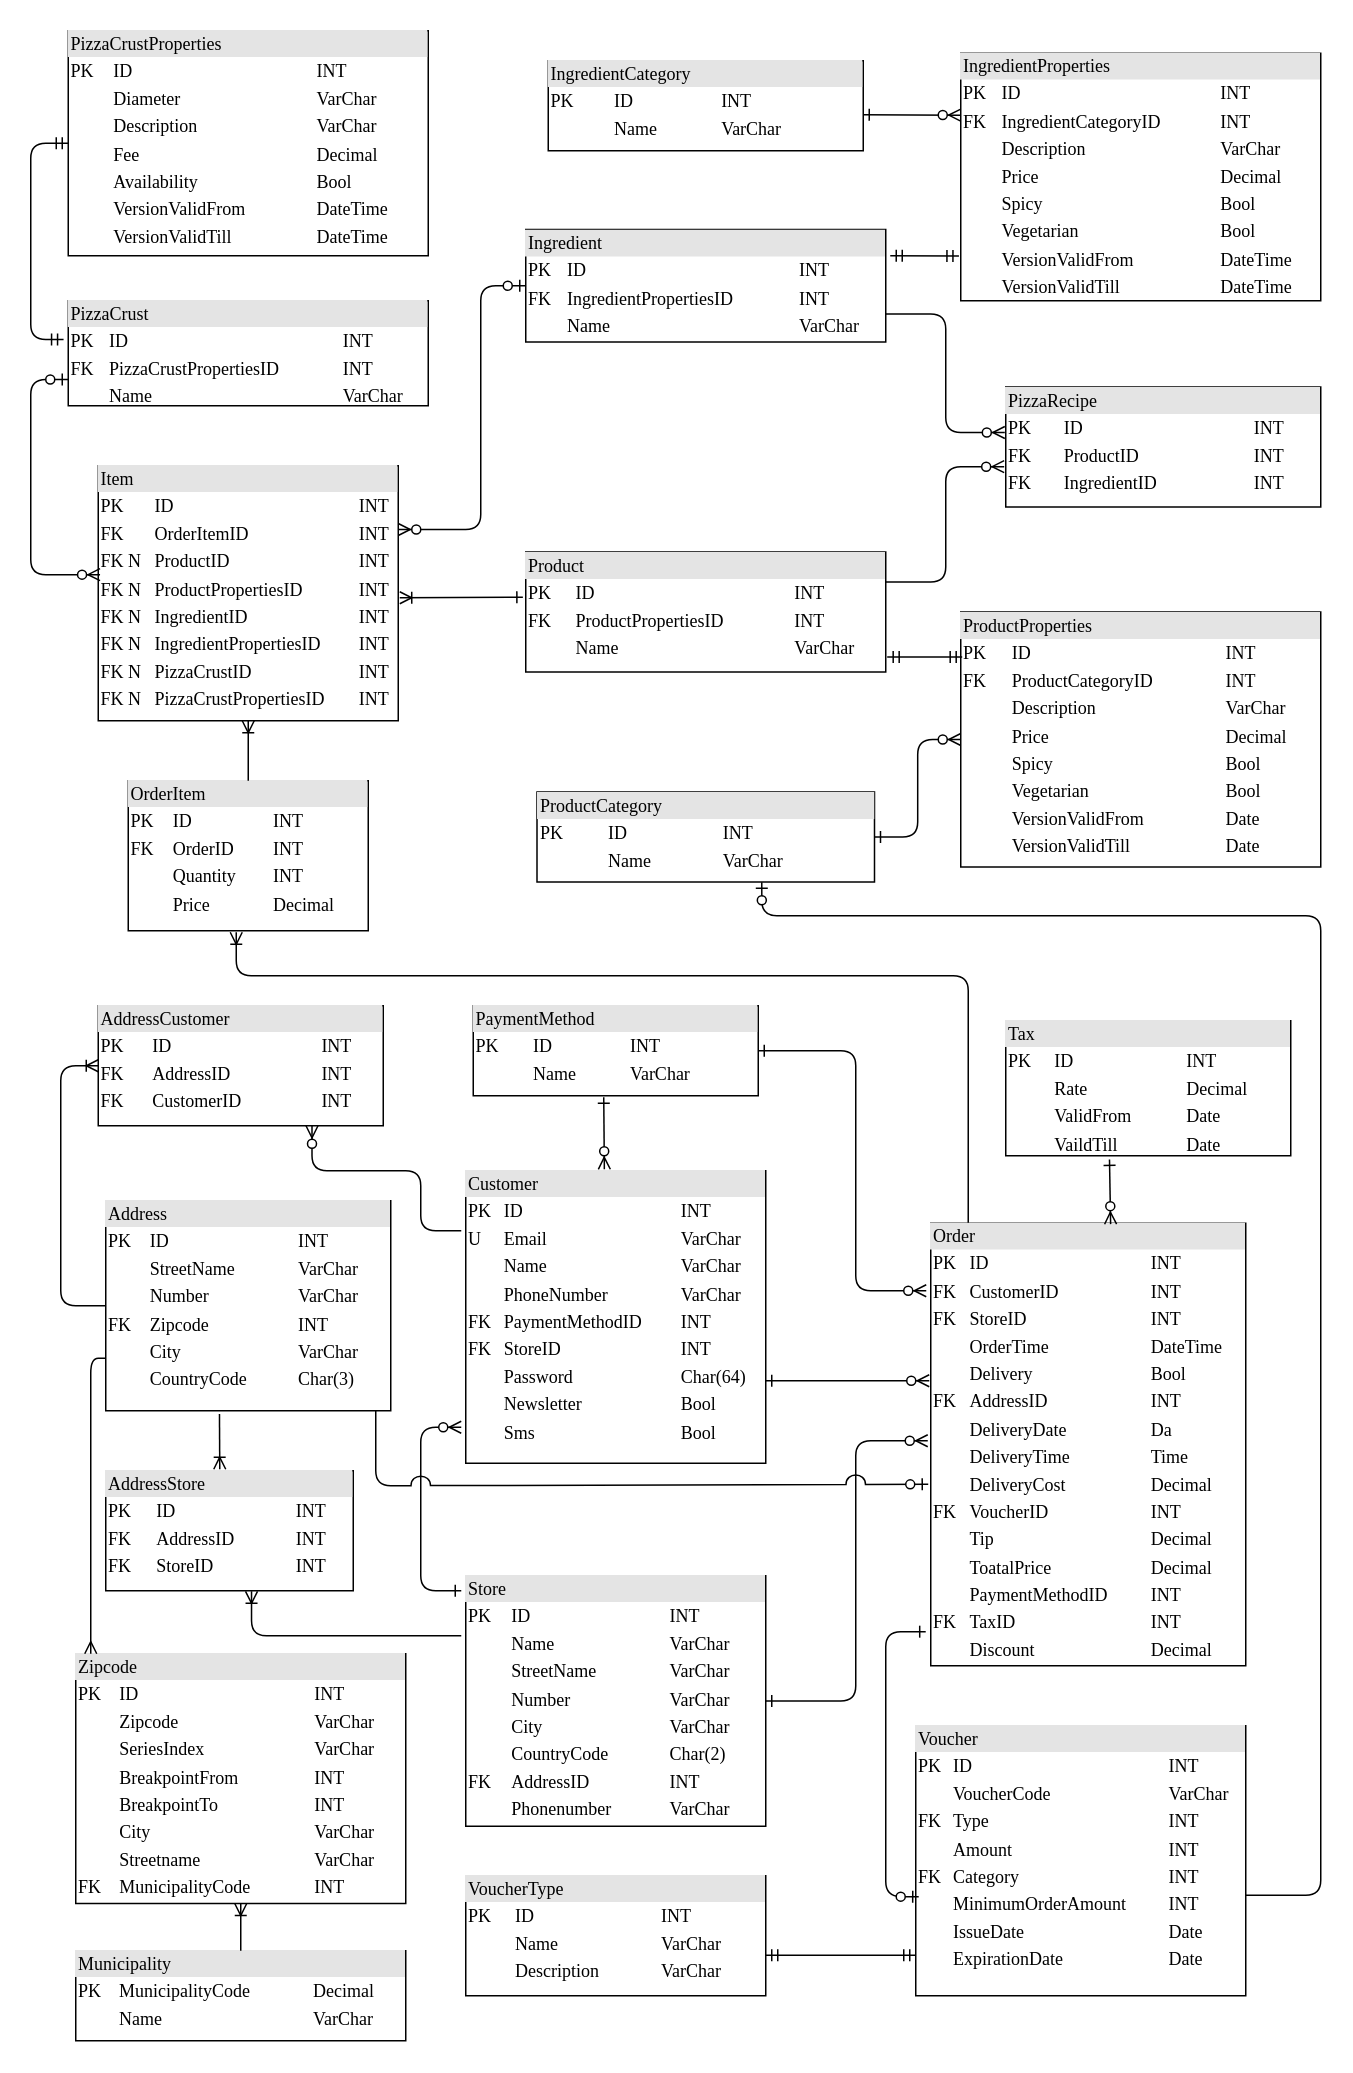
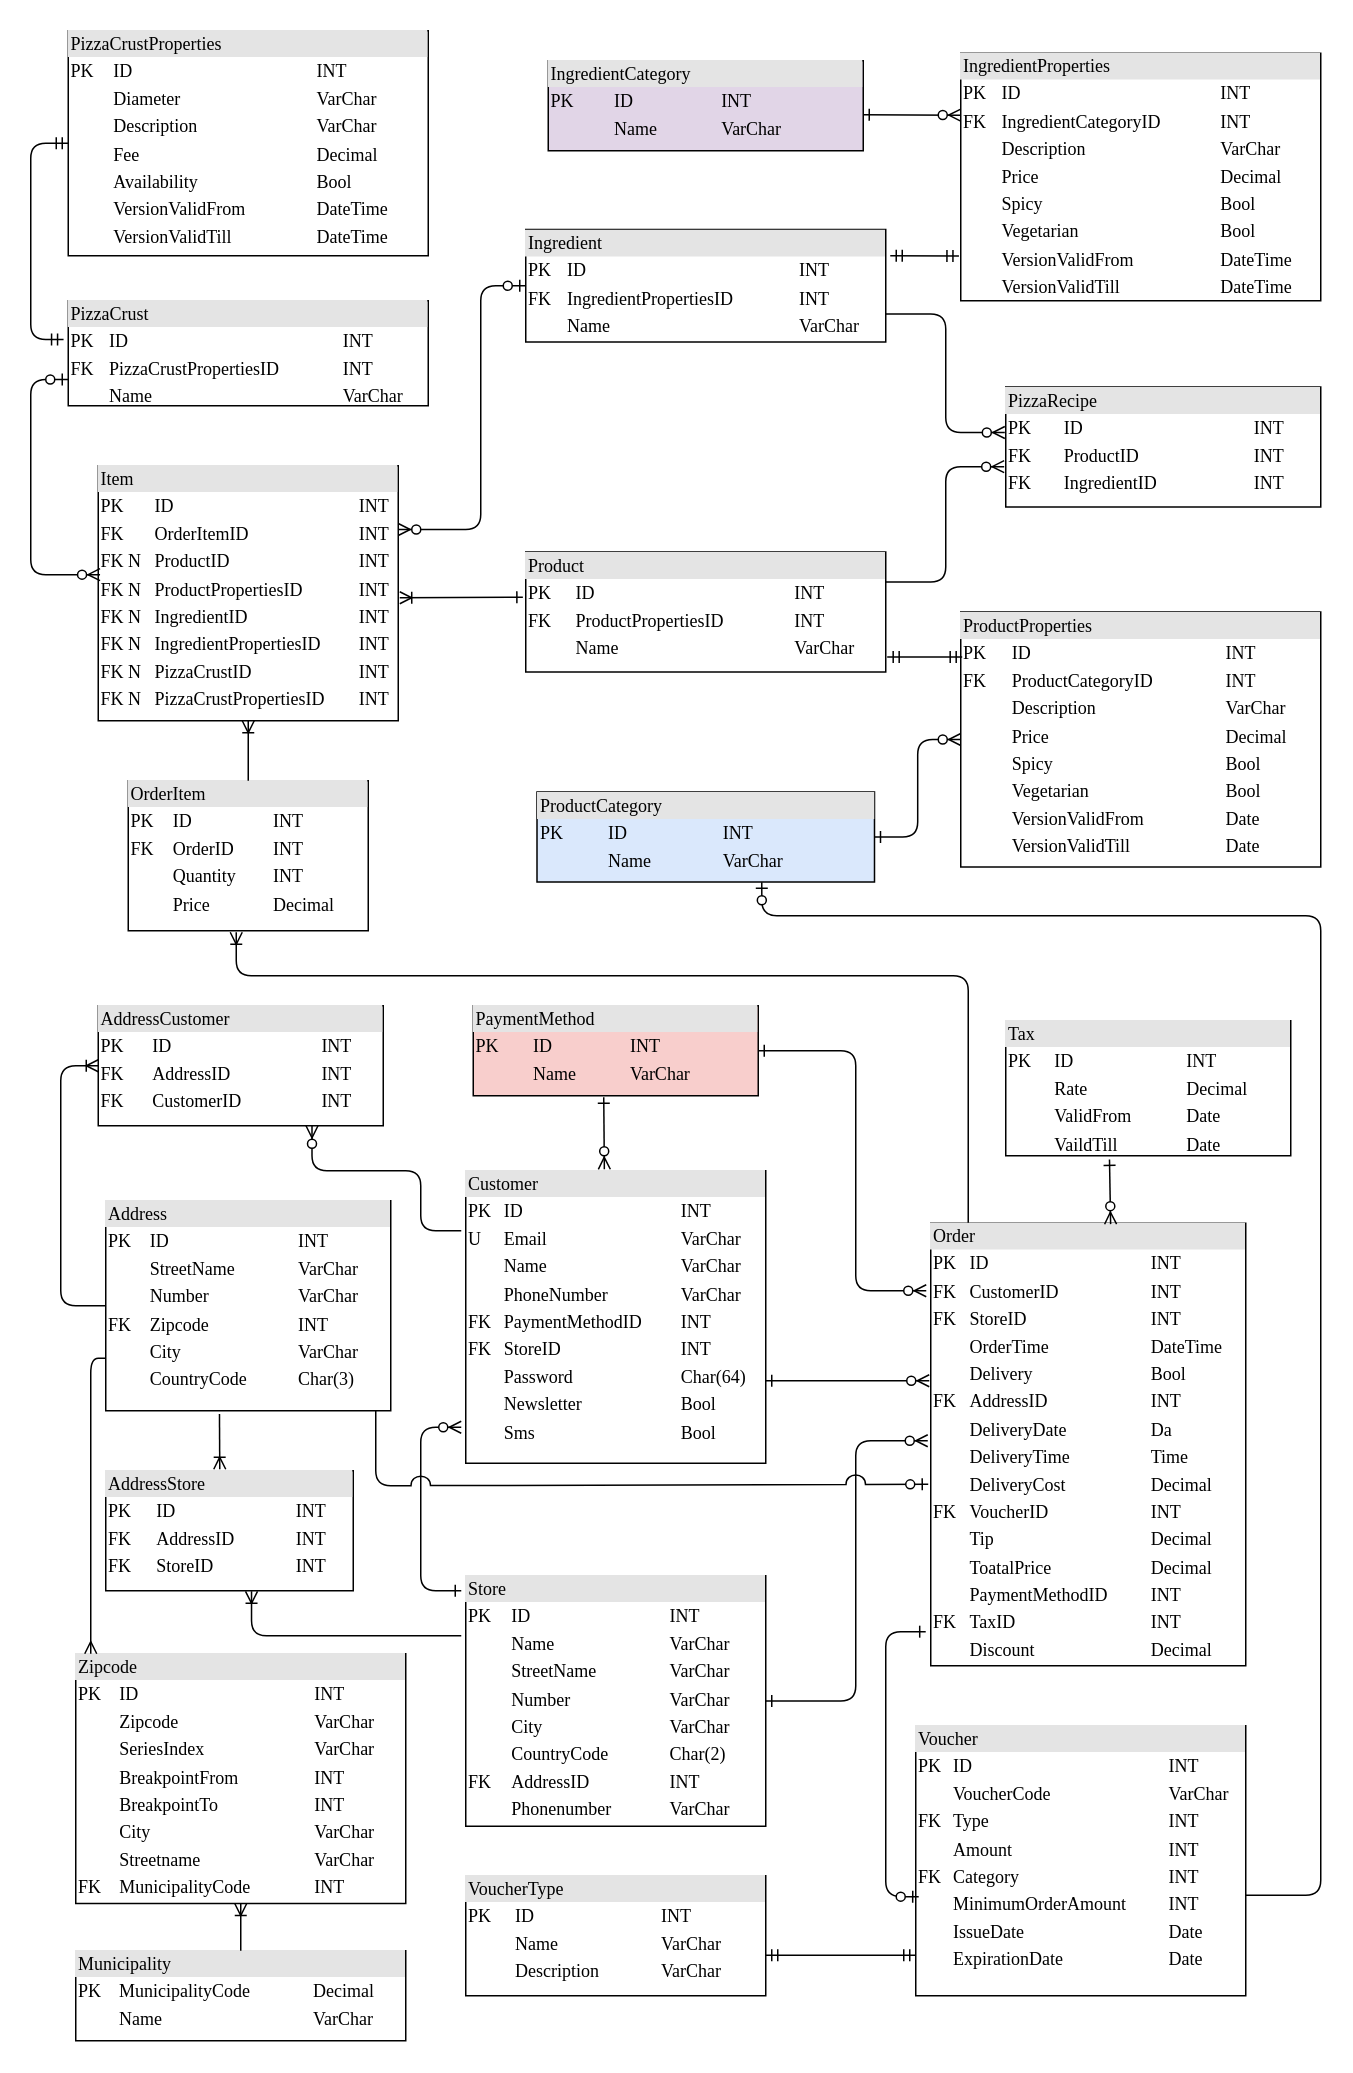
(706, 106) -> (706, 106)
(706, 837) -> (706, 837)
(616, 1051) -> (616, 1051)
